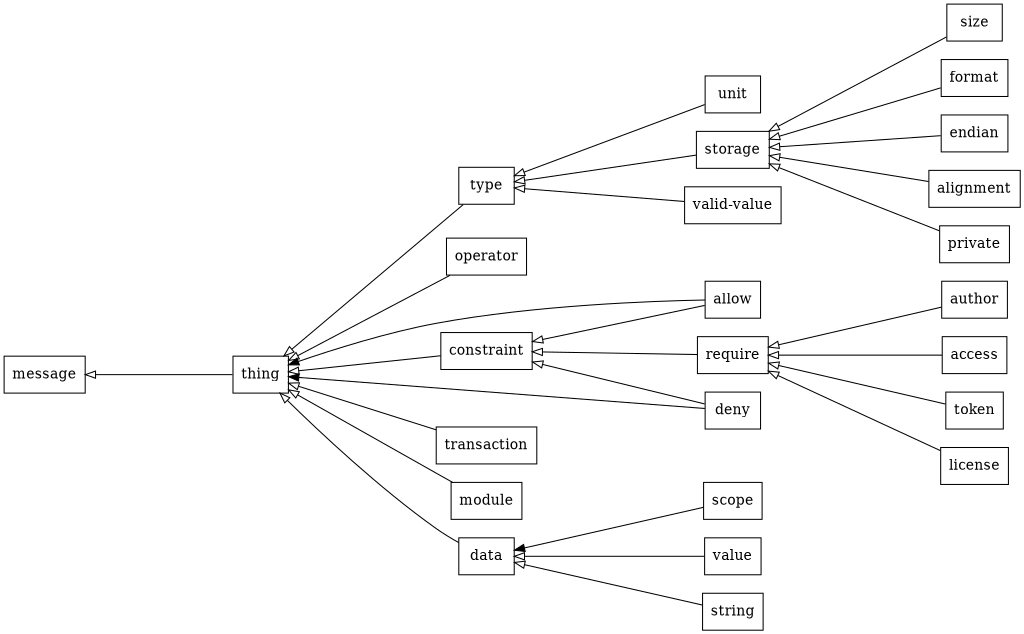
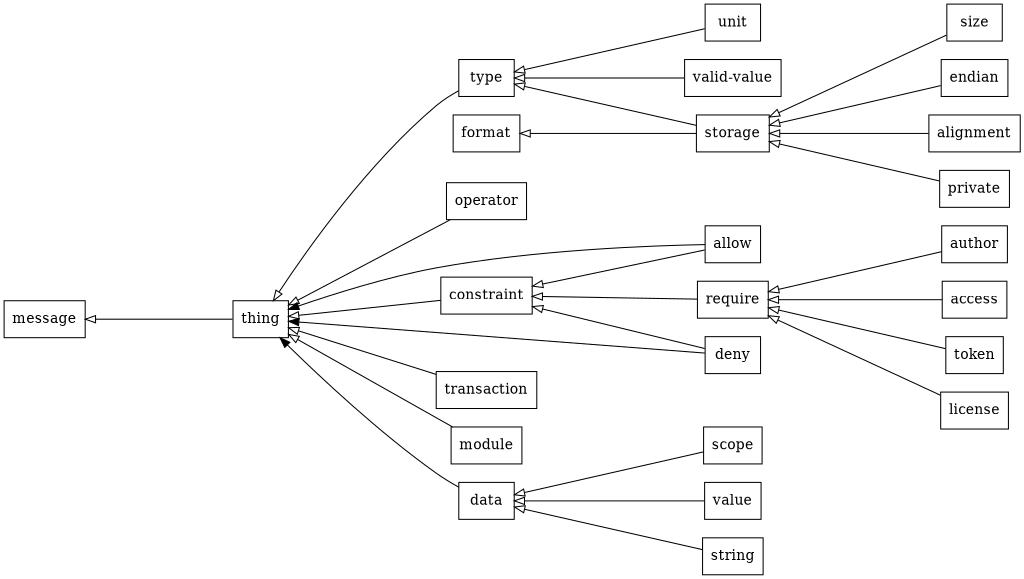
(860, 112) -> (613, 133)
(369, 476) -> (369, 420)
(614, 528) -> (614, 472)
